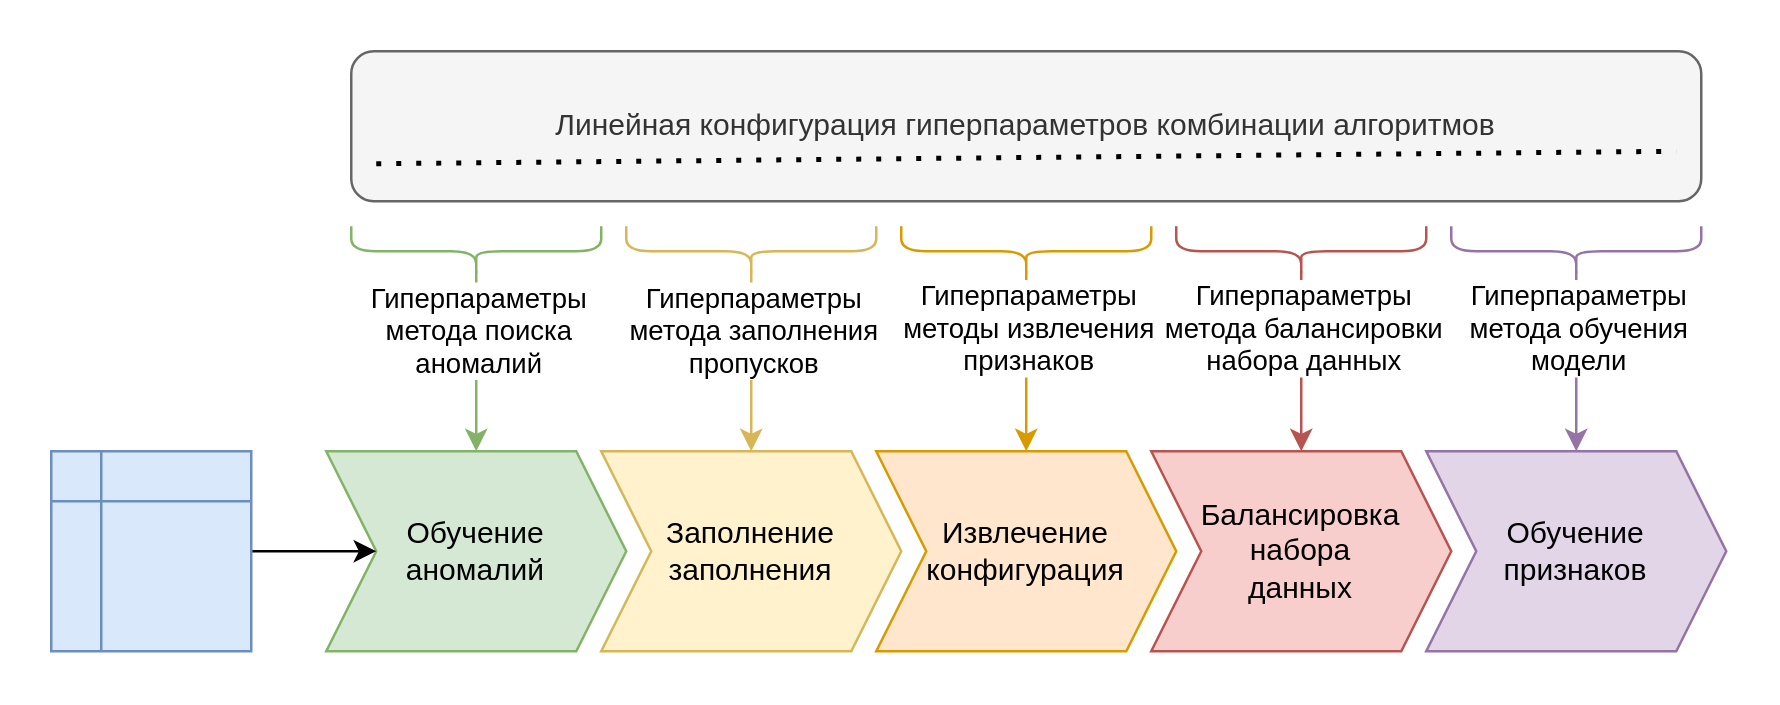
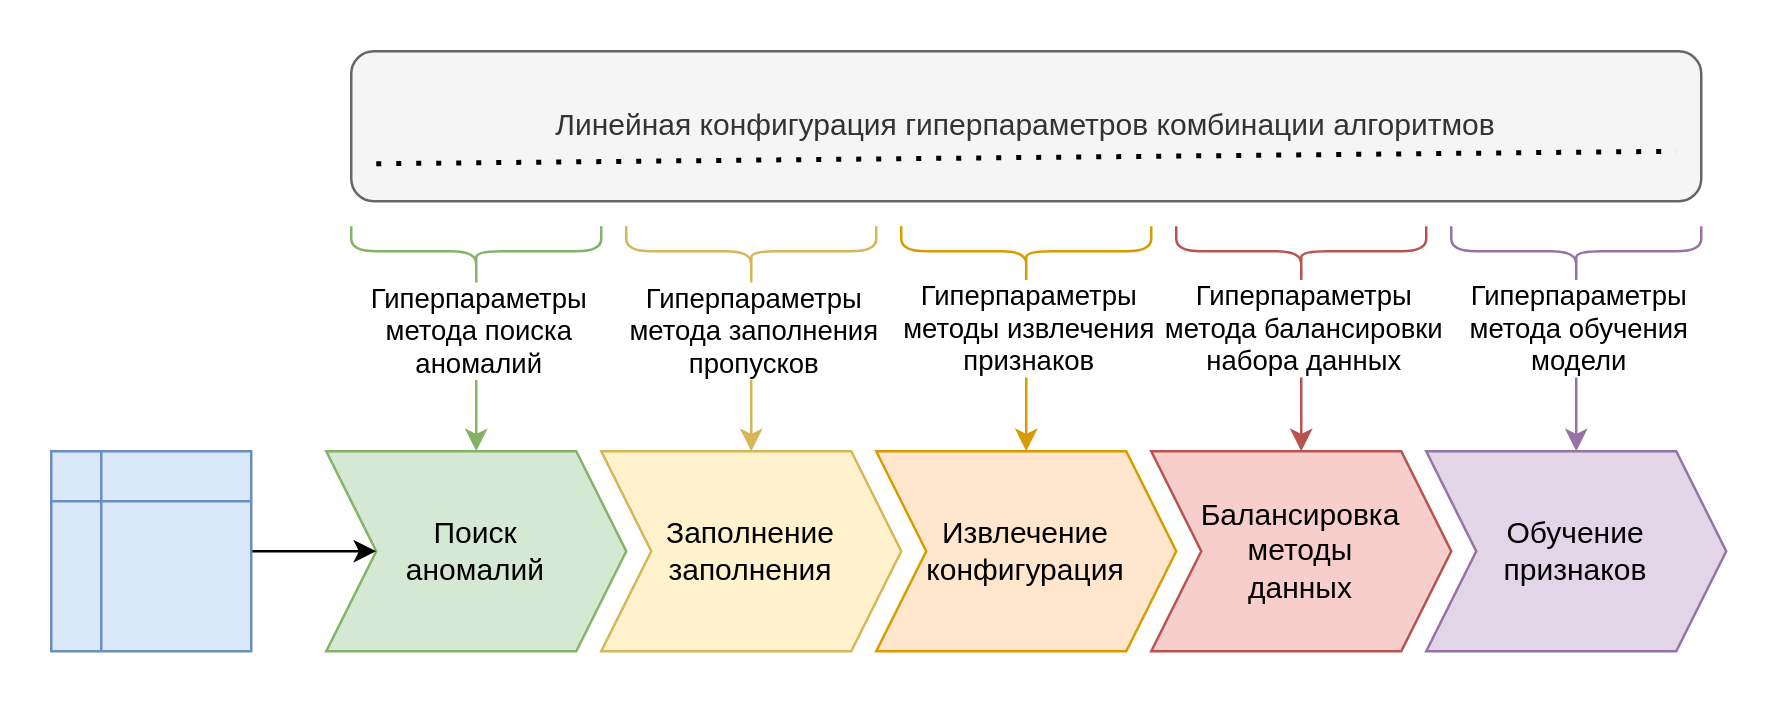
(476, 551) -> (476, 551)
(1301, 551) -> (1301, 551)
